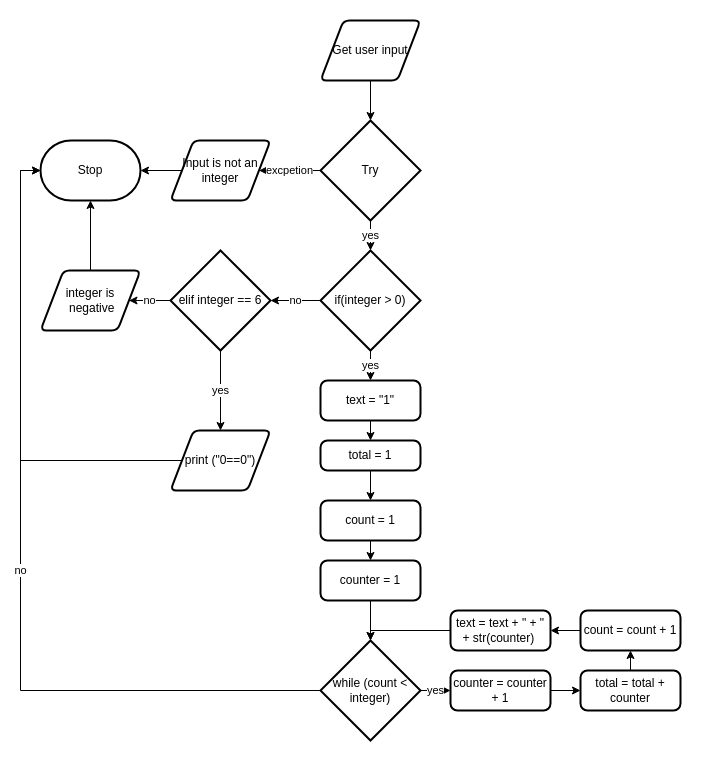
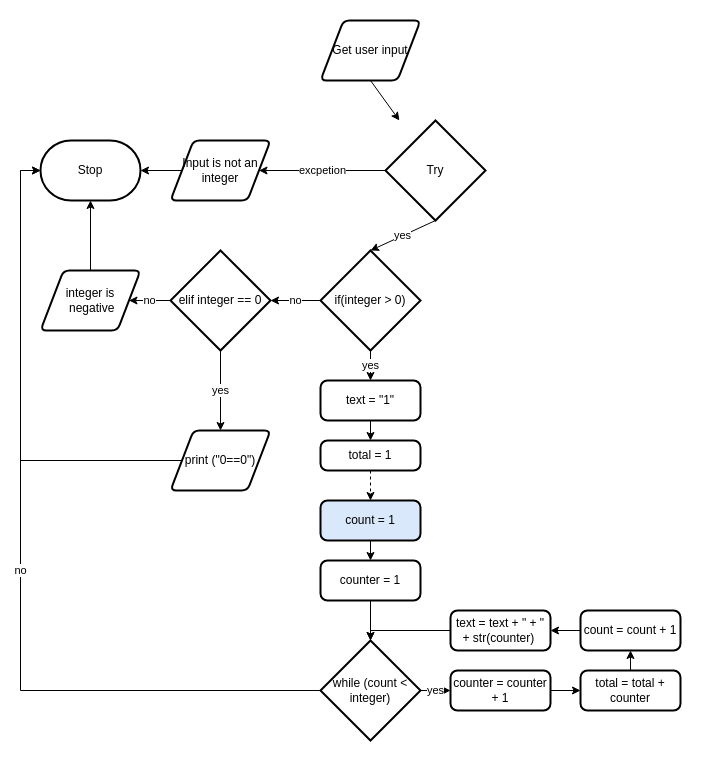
(371, 171) -> (436, 171)
(221, 301) -> (221, 301)
(371, 483) -> (371, 483)
(371, 521) -> (371, 521)
